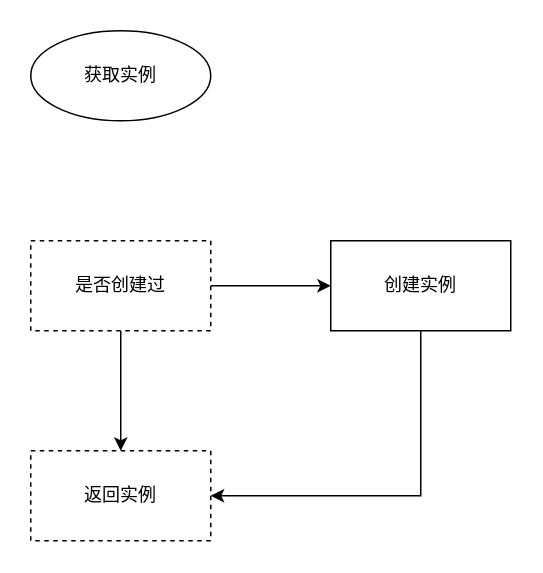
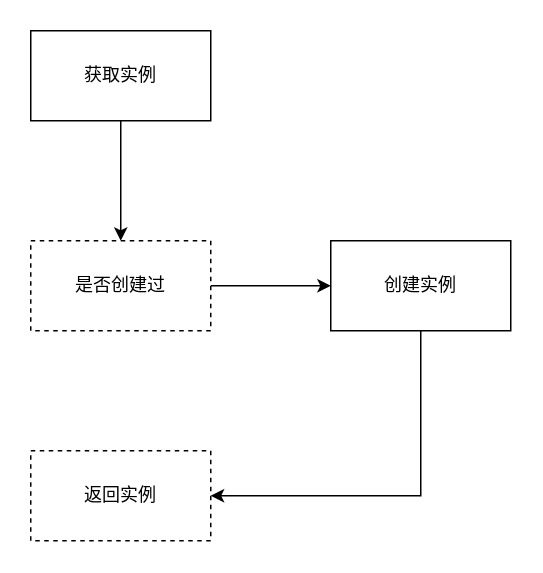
(121, 76) -> (121, 76)
none -> (121, 176)
(121, 386) -> none
